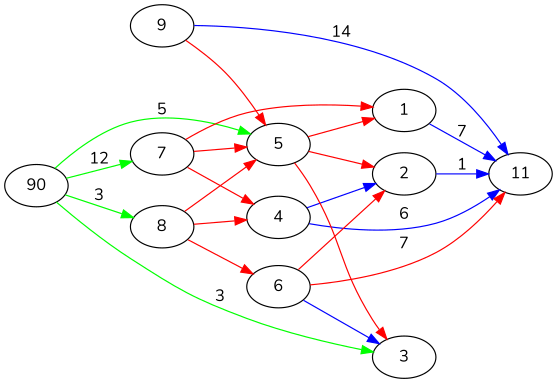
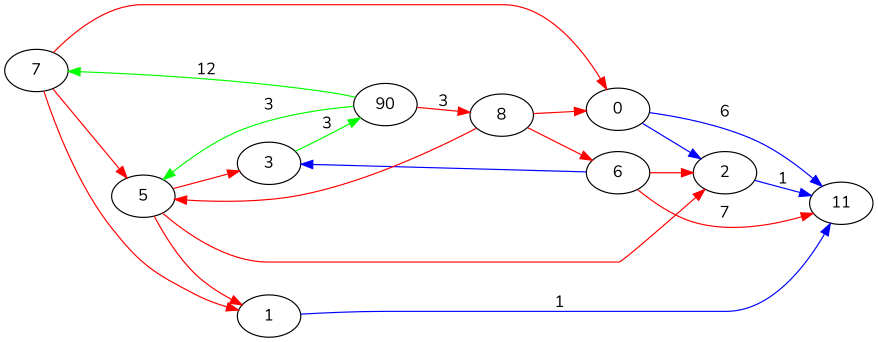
(162, 26) -> none
(162, 110) -> (269, 105)
(462, 132) -> (560, 303)
(94, 204) -> (438, 109)
(278, 217) -> (618, 109)
(198, 298) -> (323, 138)
